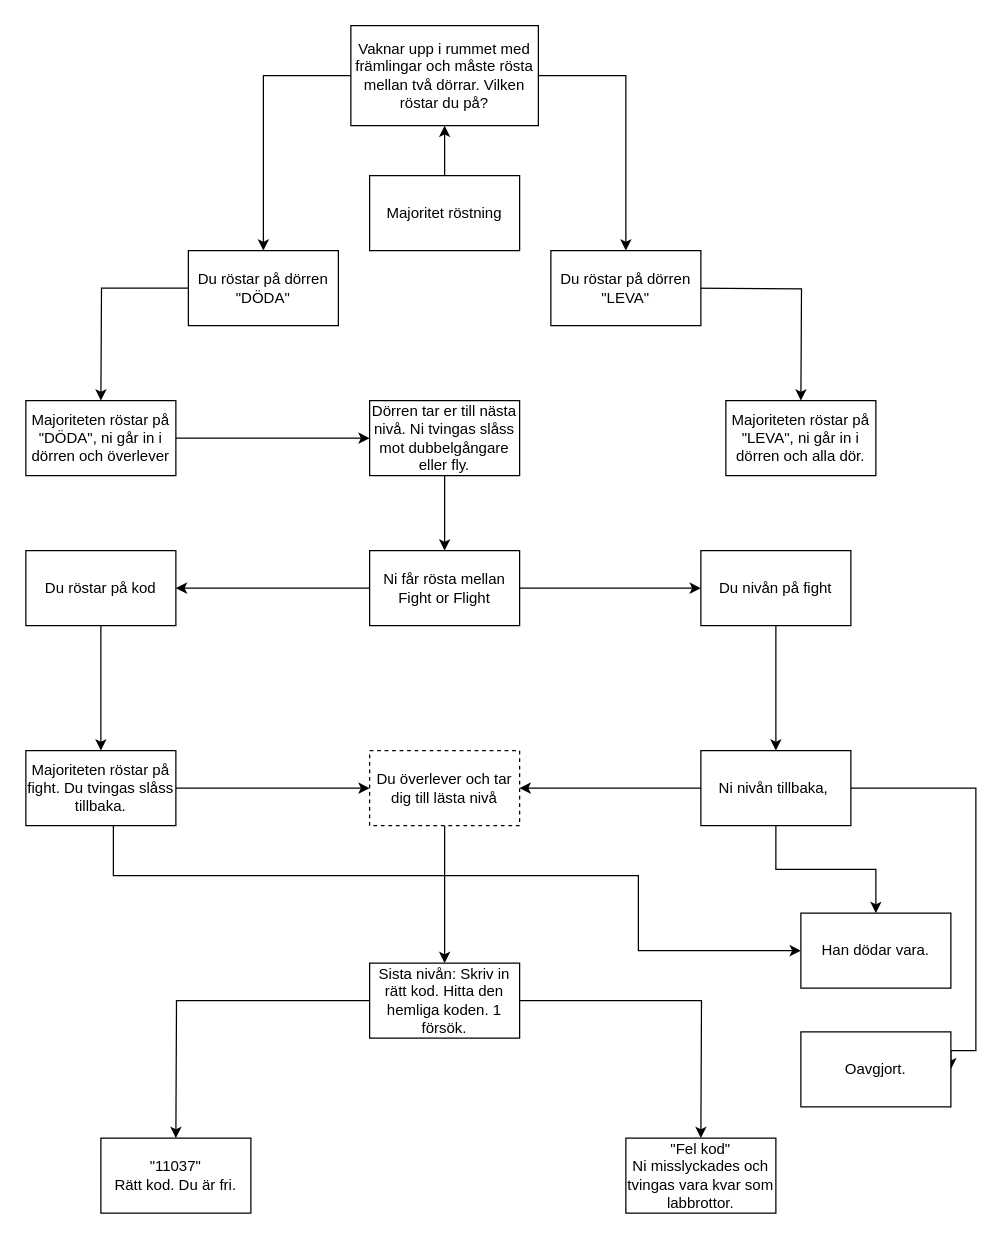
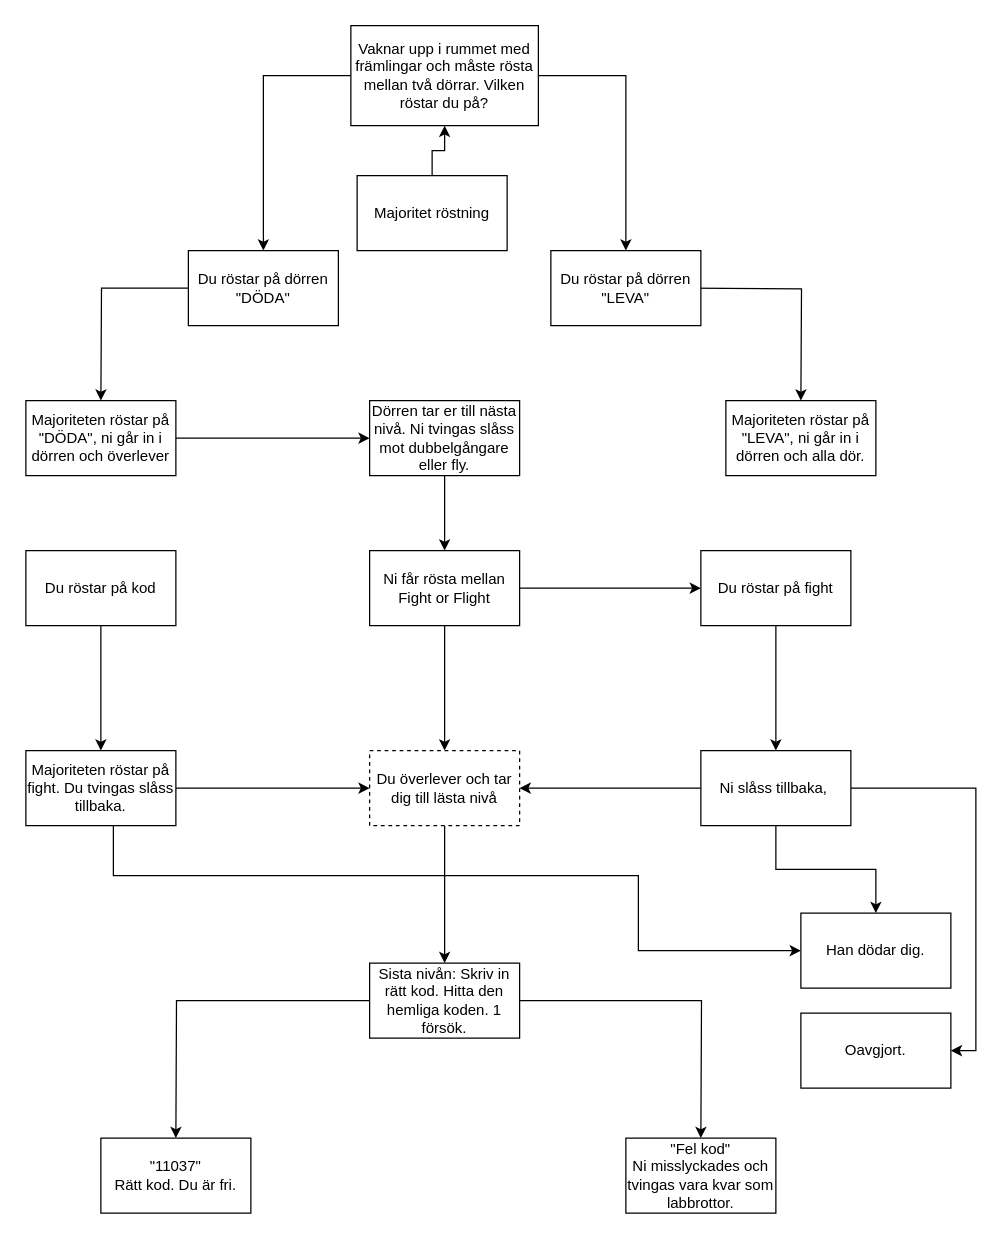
(444, 213) -> (432, 213)
(277, 588) -> (444, 684)
(776, 588) -> (776, 588)
(776, 788) -> (776, 788)
(876, 951) -> (876, 951)
(876, 1069) -> (876, 1051)
